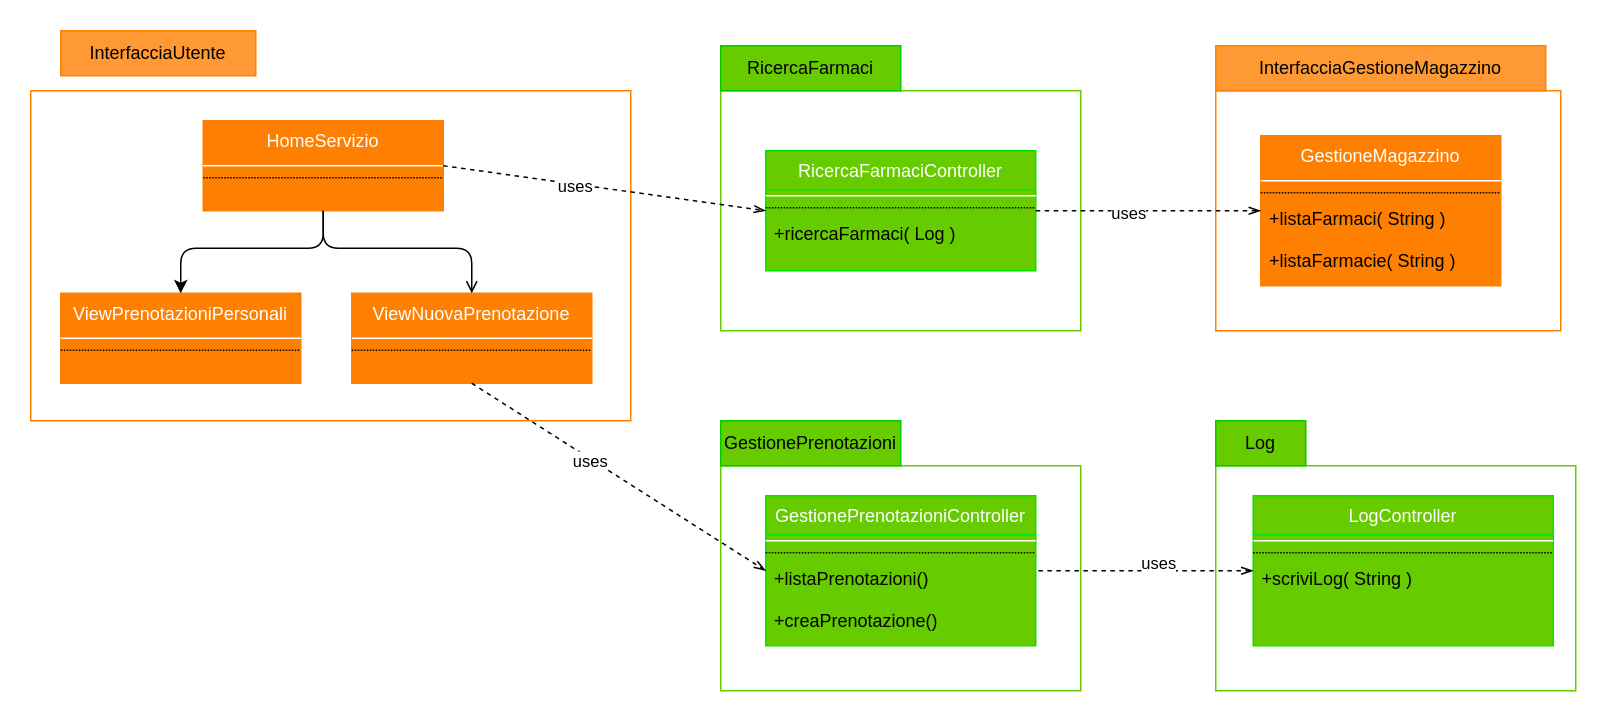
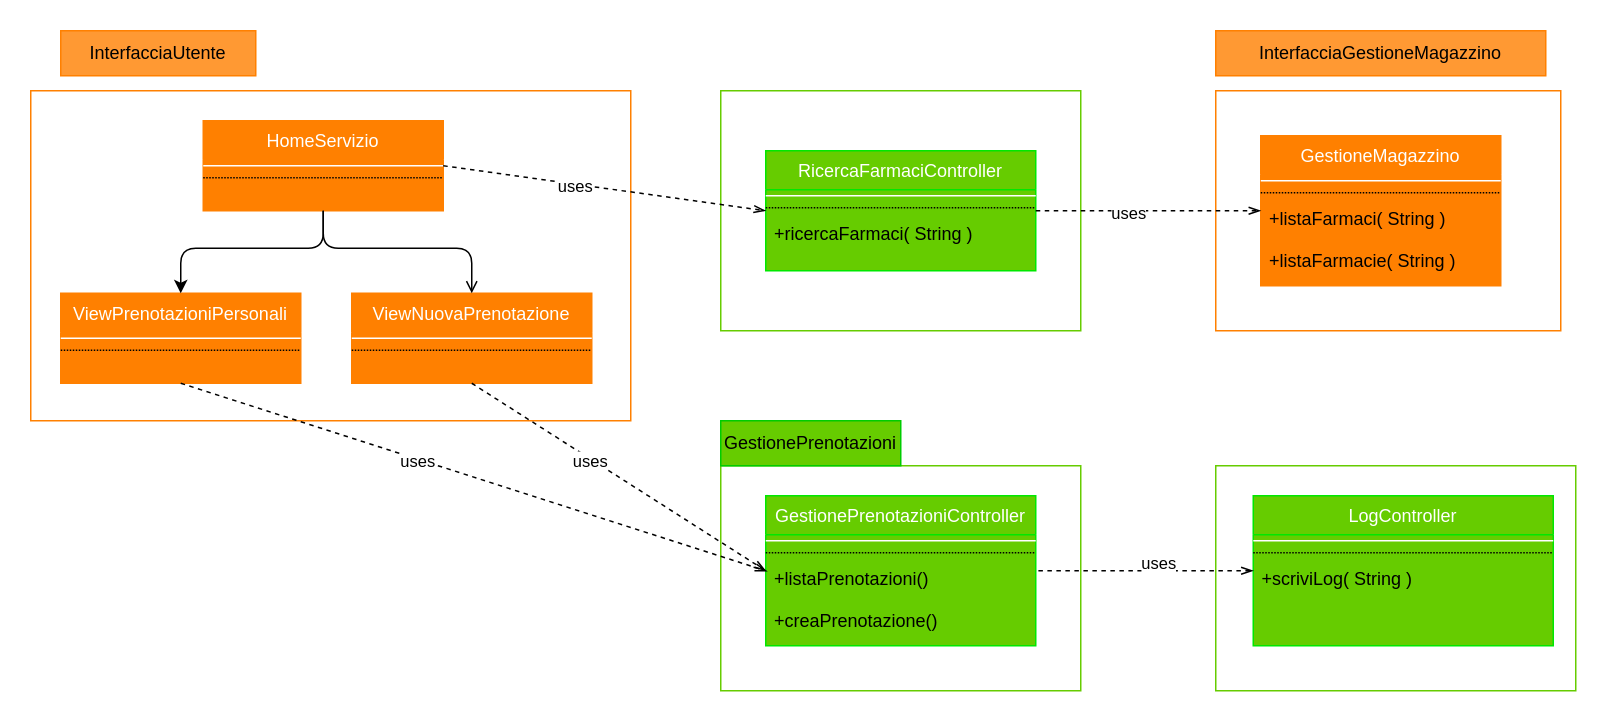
(811, 68) -> none
(1381, 68) -> (1381, 53)
(876, 234) -> (888, 234)
(1261, 443) -> none
none -> (472, 477)
